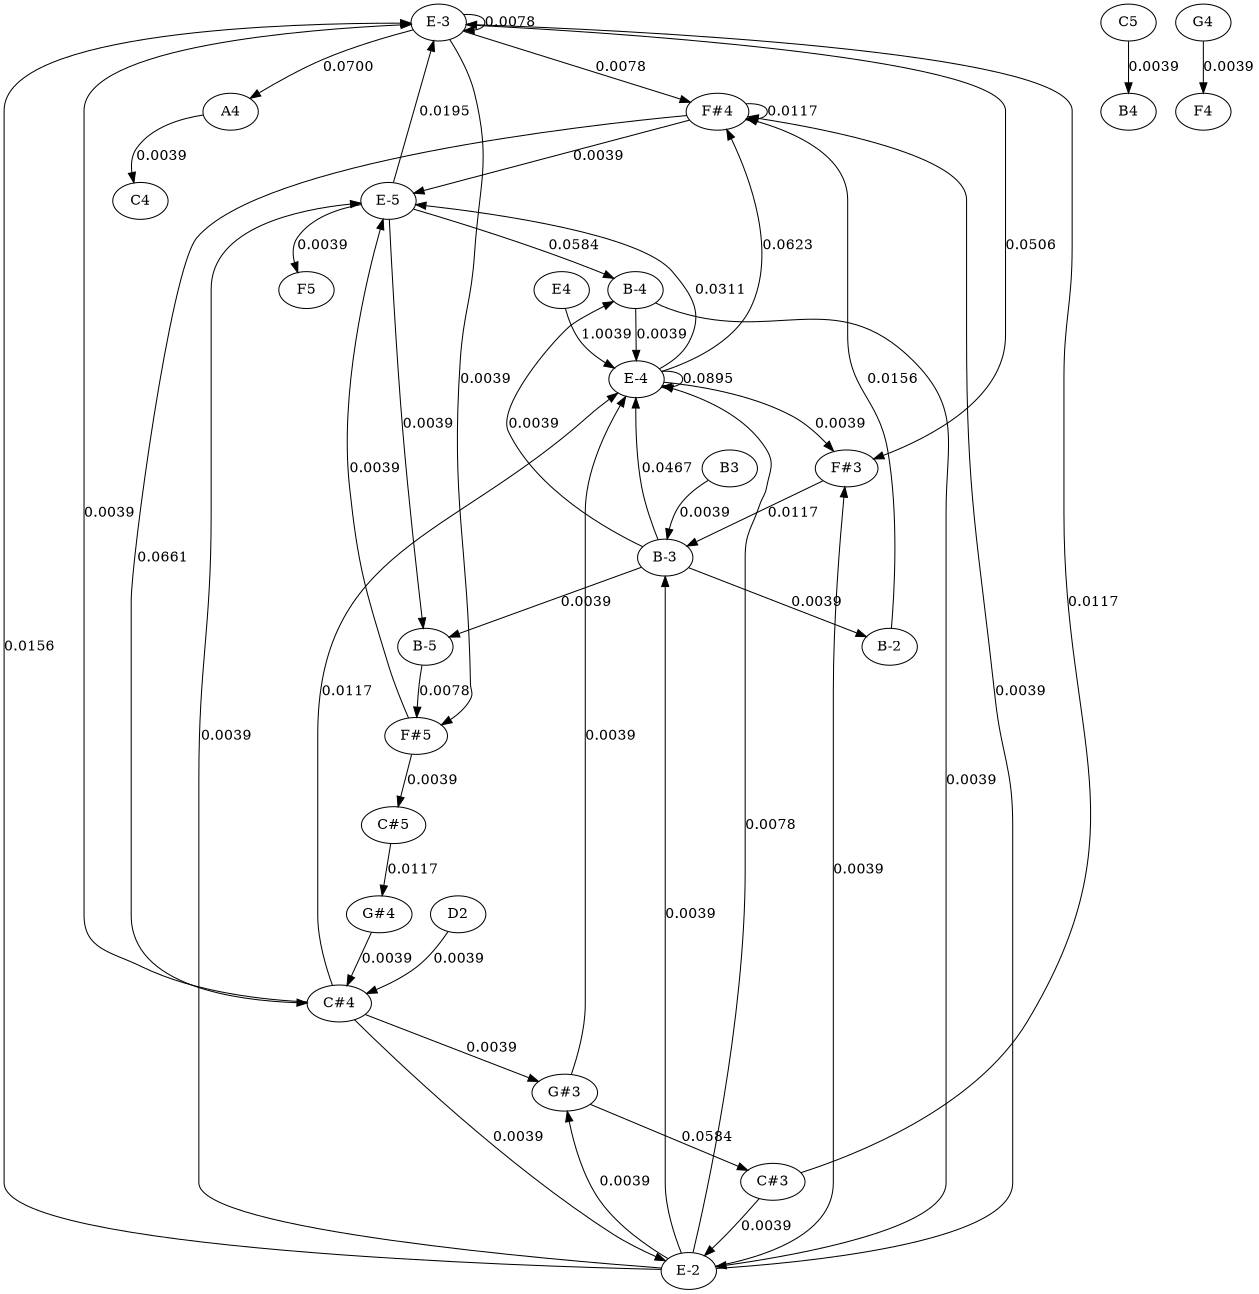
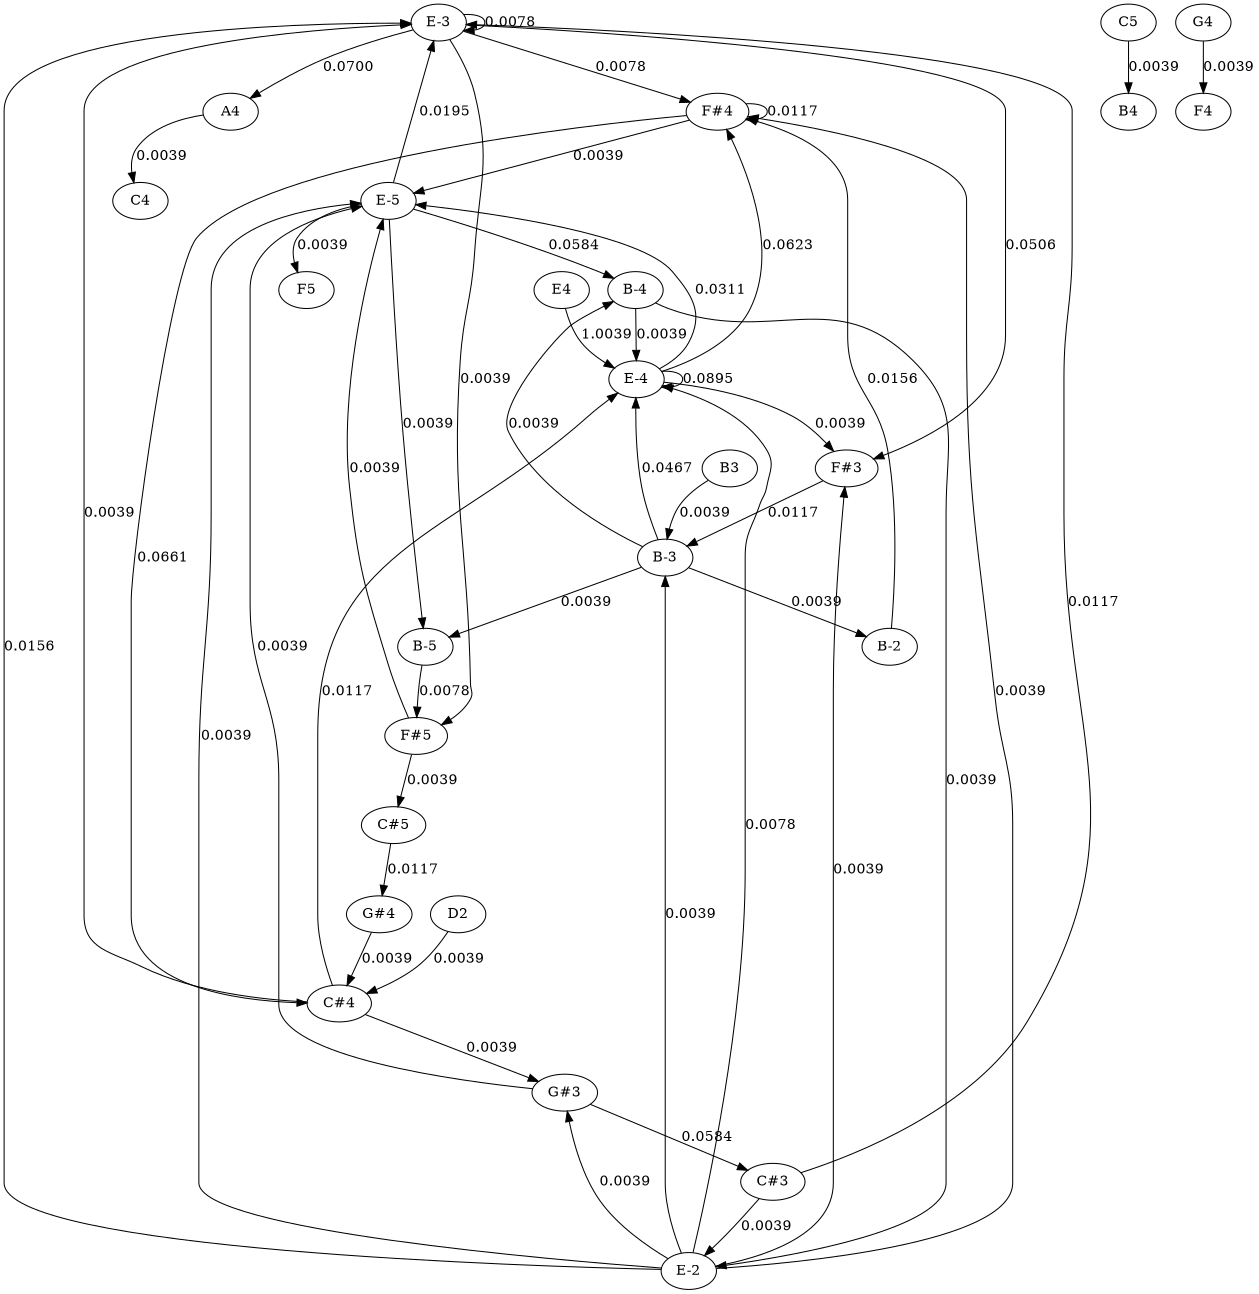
(585, 738) -> (271, 715)
(497, 1149) -> none
